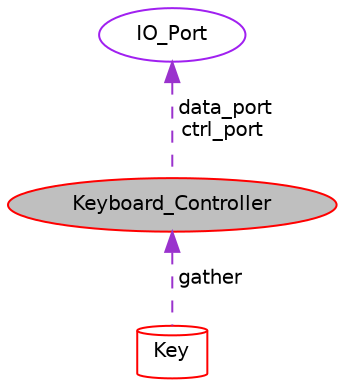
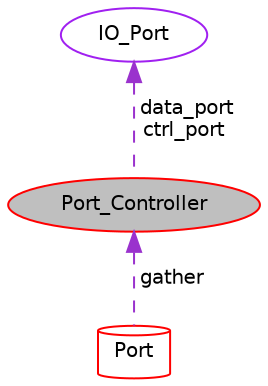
(172, 205) -> (134, 205)
(172, 352) -> (134, 352)
